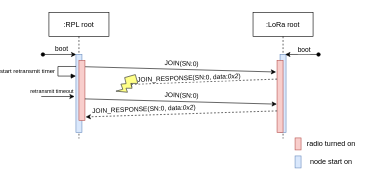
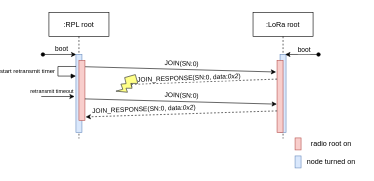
(331, 144) -> (331, 144)
(331, 162) -> (331, 162)
